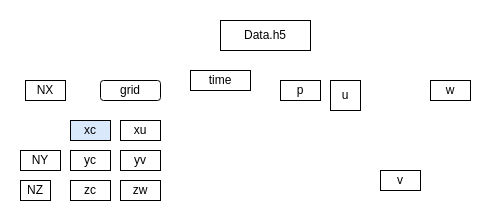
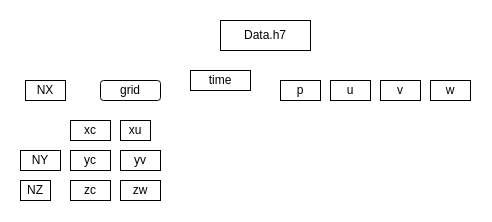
(266, 36) -> (266, 36)
(346, 96) -> (351, 91)
(91, 131) -> (91, 131)
(141, 131) -> (136, 131)
(401, 181) -> (401, 91)
